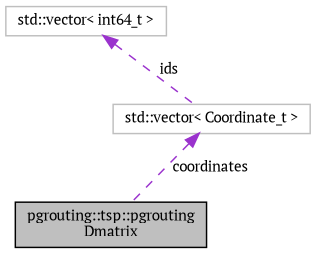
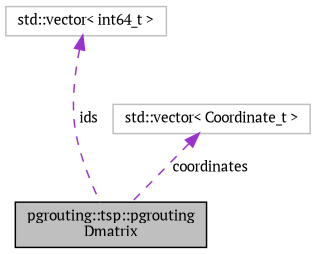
(155, 75) -> (75, 128)
